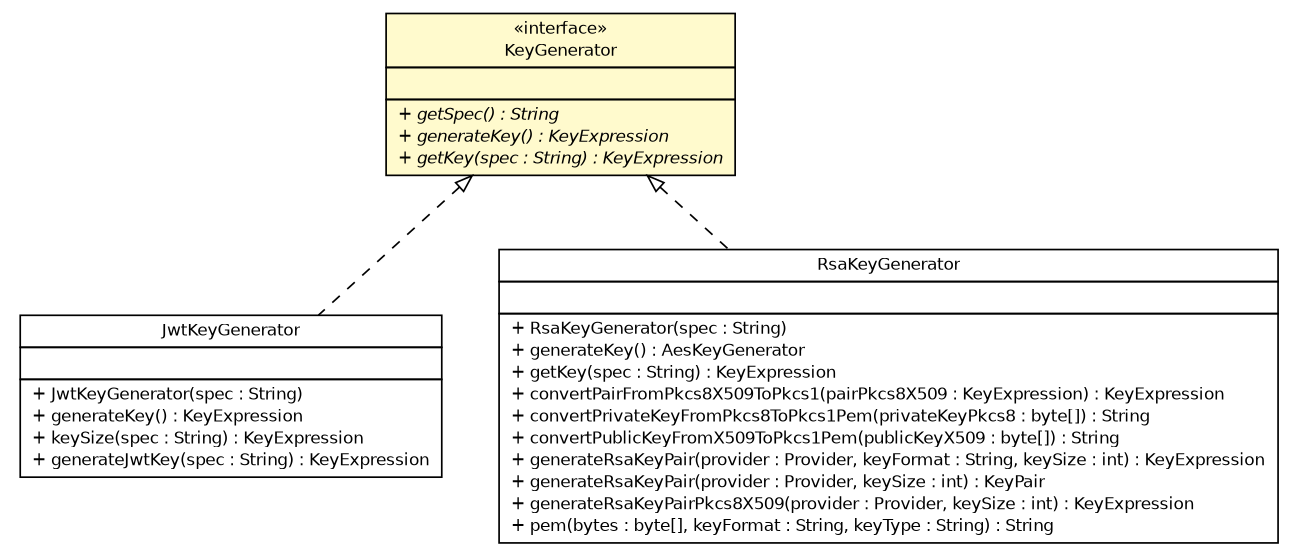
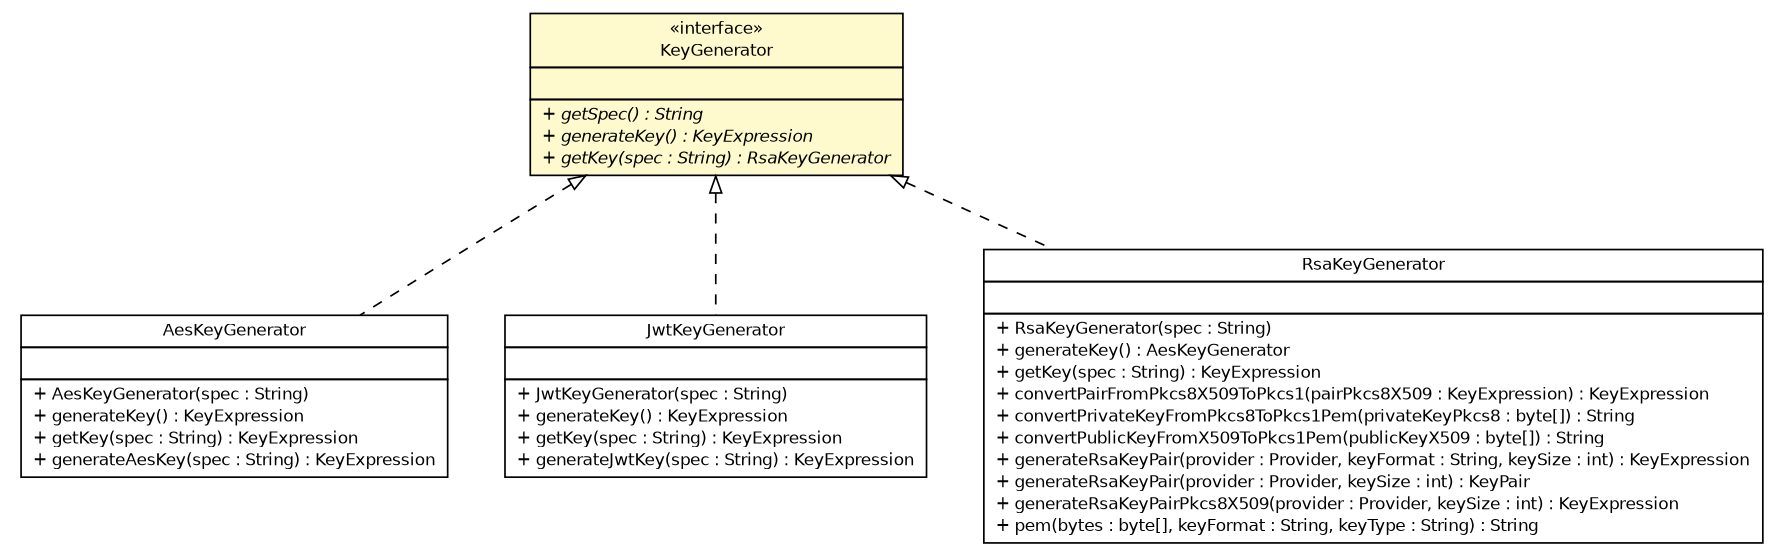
(561, 158) -> (717, 158)
none -> (234, 396)
(198, 438) -> (680, 438)
